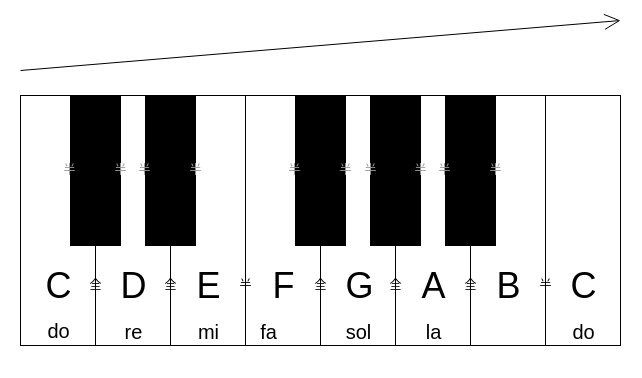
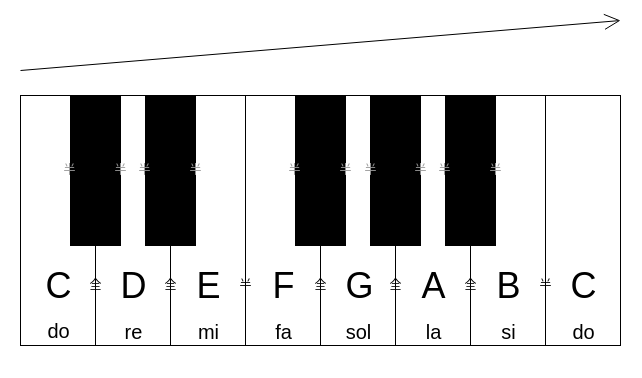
(268, 331) -> (283, 331)
none -> (509, 332)
